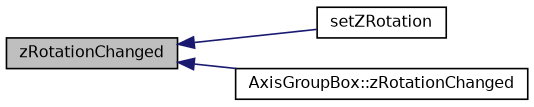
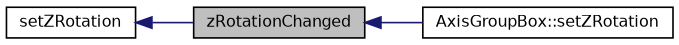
(256, 36) -> (173, 23)
(382, 84) -> (548, 23)
